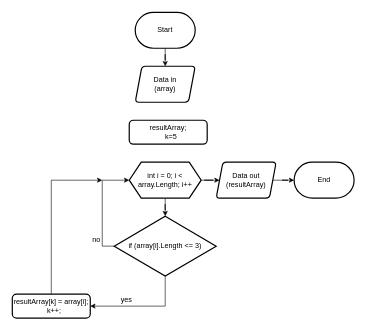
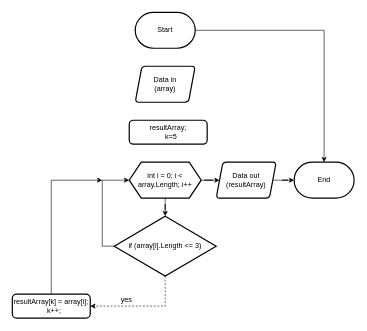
(165, 57) -> (323, 30)
(96, 240) -> none
(145, 306) -> (145, 306)
